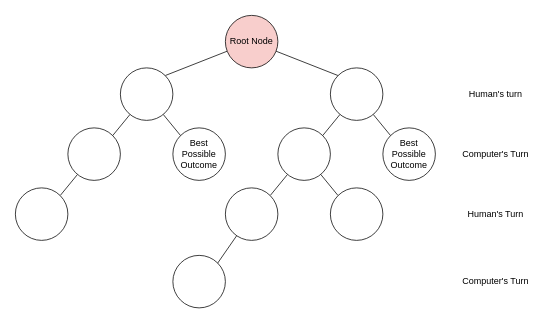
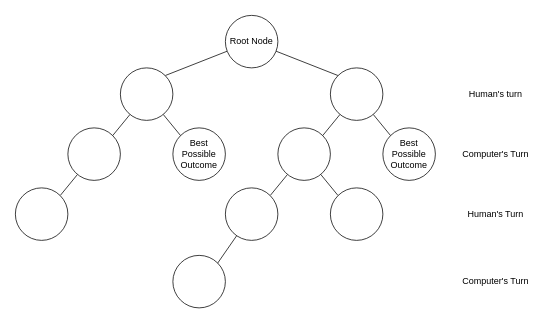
(252, 42) -> (252, 42)
